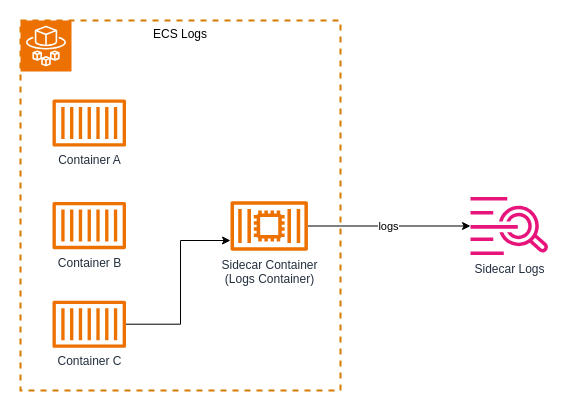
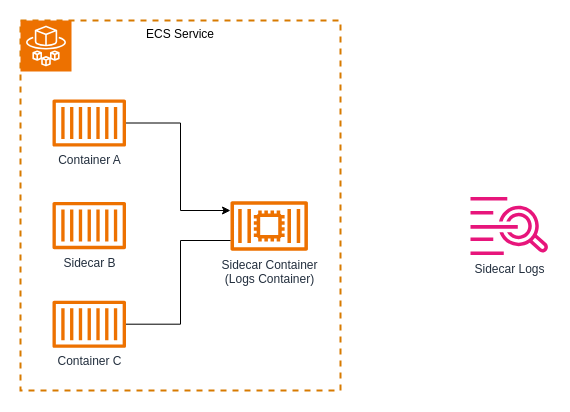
(181, 35) -> (181, 35)
none -> (181, 161)
(385, 226) -> none
(222, 241) -> (225, 241)
(90, 264) -> (90, 264)
